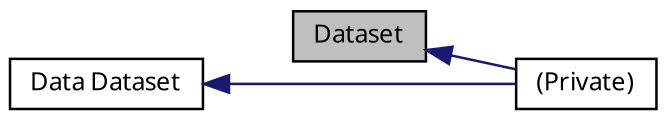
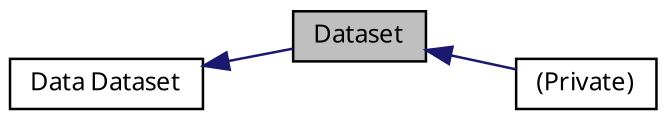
(373, 84) -> (261, 55)
